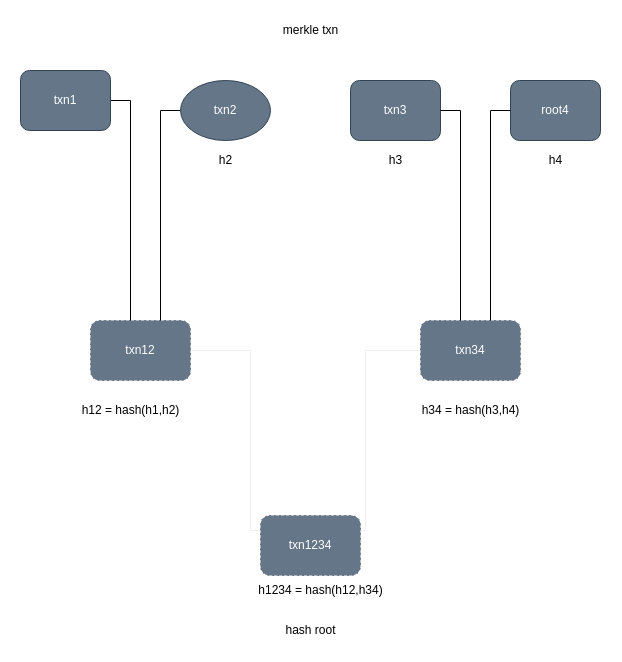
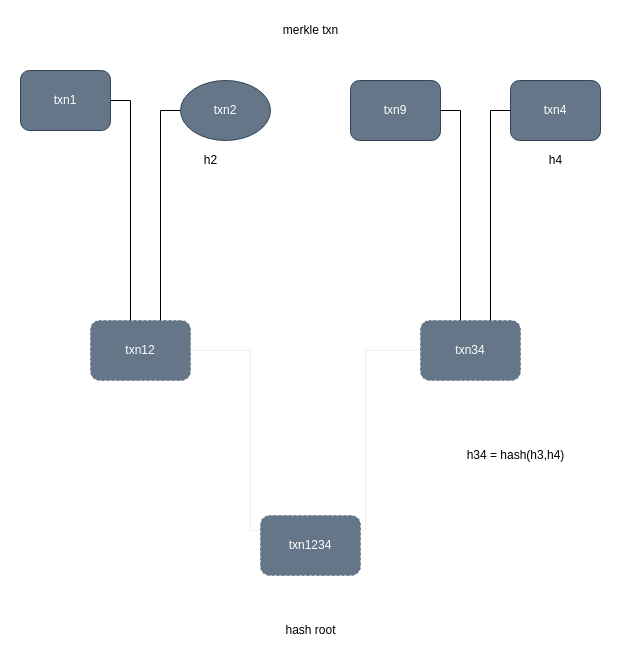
(396, 111) -> (396, 111)
(556, 111) -> (556, 111)
(226, 161) -> (211, 161)
(396, 161) -> none
(131, 411) -> none
(471, 411) -> (516, 456)
(321, 591) -> none
